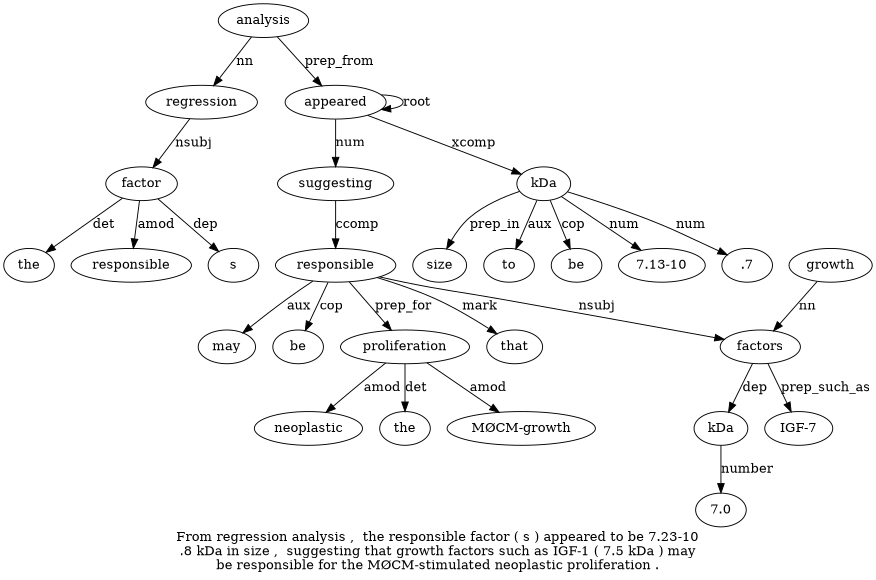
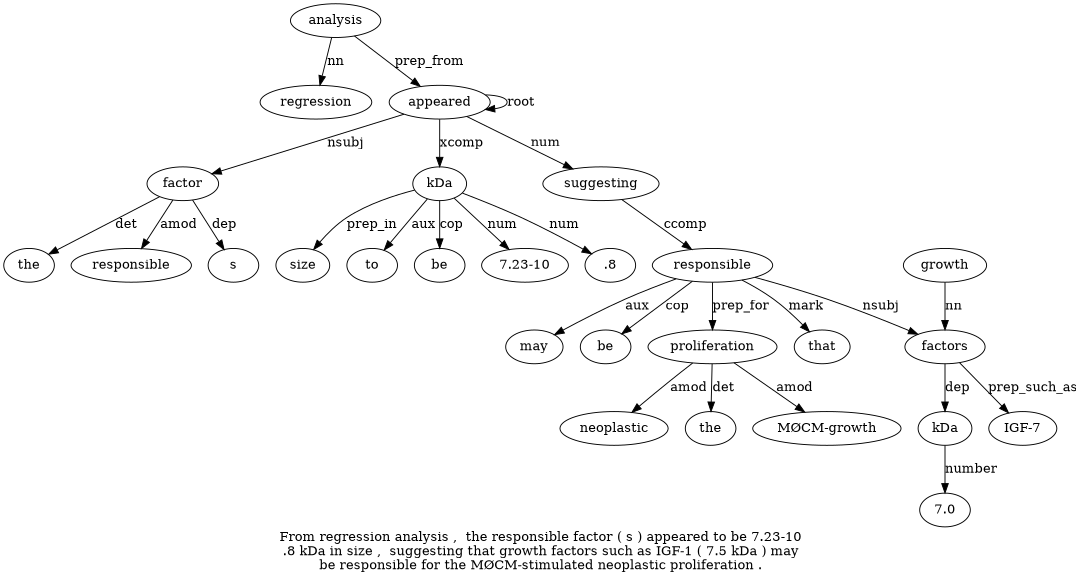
(174, 139) -> (312, 143)
(662, 265) -> (525, 265)
(747, 265) -> (610, 265)
